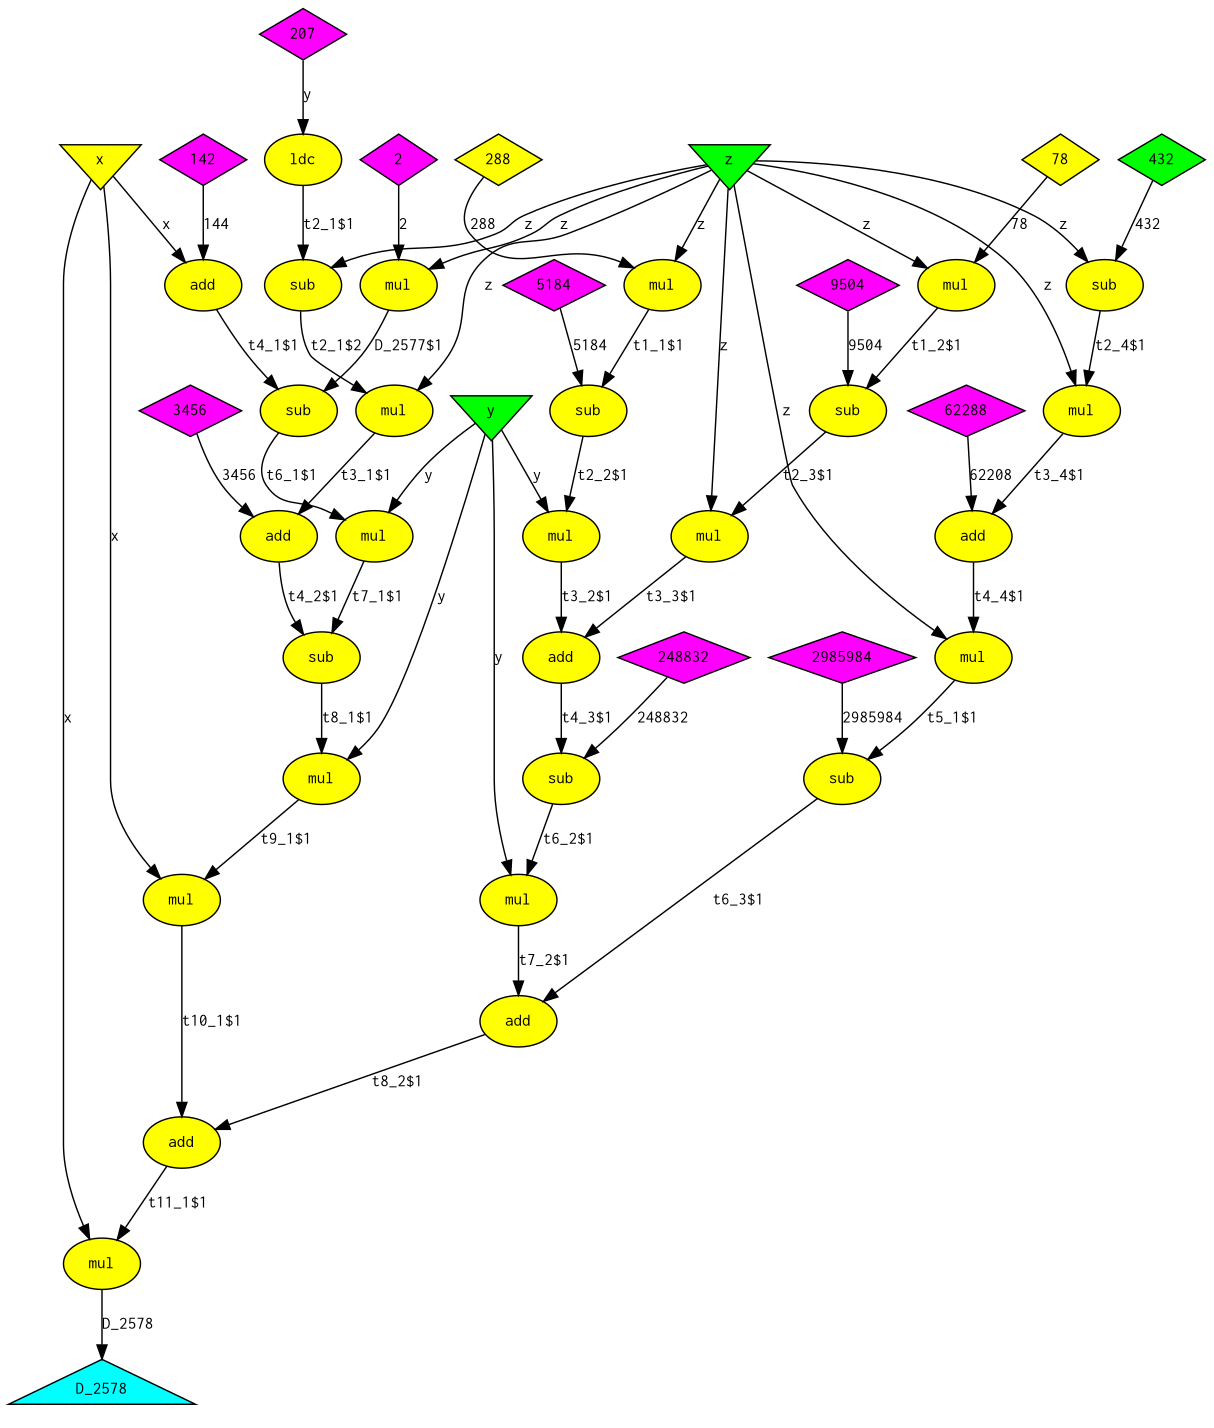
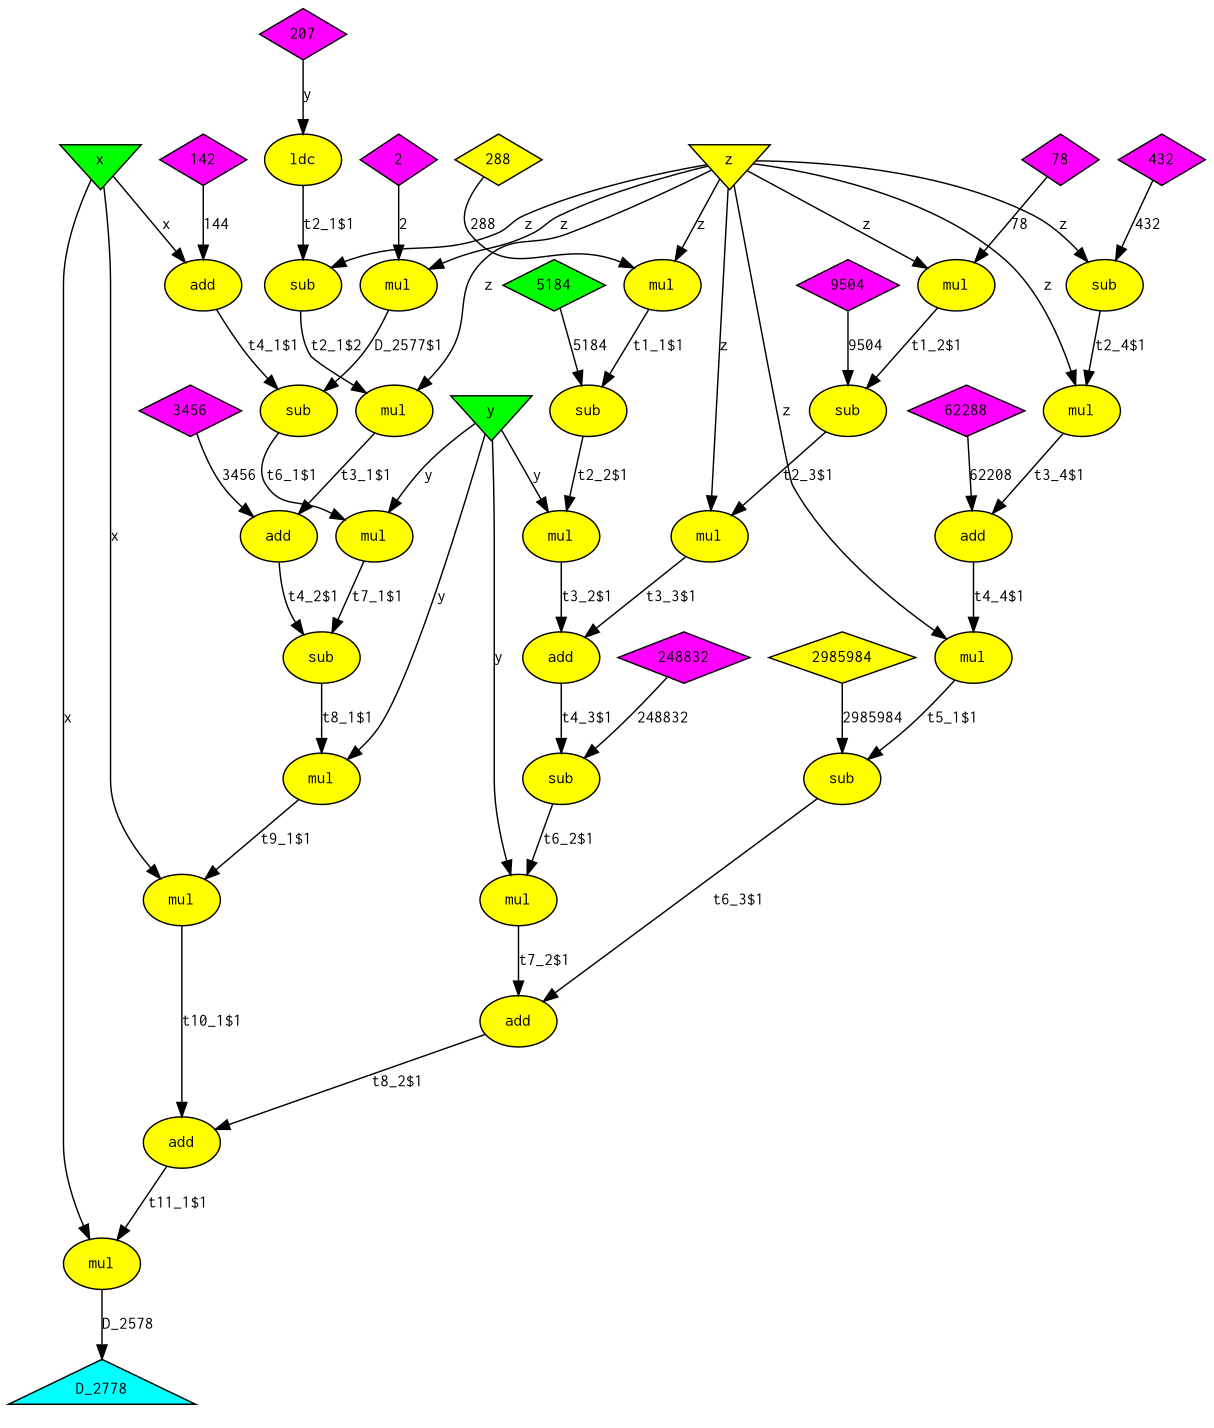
(101, 160) -> (101, 160)
(730, 160) -> (730, 160)
(1061, 160) -> (1061, 160)
(1162, 160) -> (1162, 160)
(554, 285) -> (554, 285)
(842, 658) -> (842, 658)
(102, 1389) -> (102, 1389)
